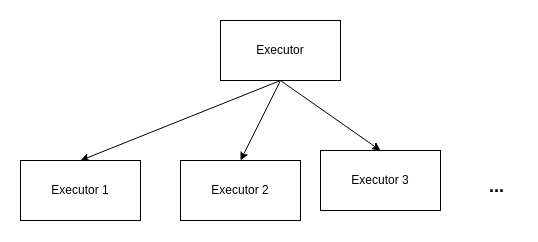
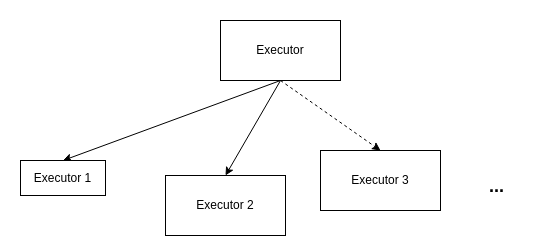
(328, 114) -> (328, 114)
(81, 191) -> (63, 178)
(241, 191) -> (226, 206)
